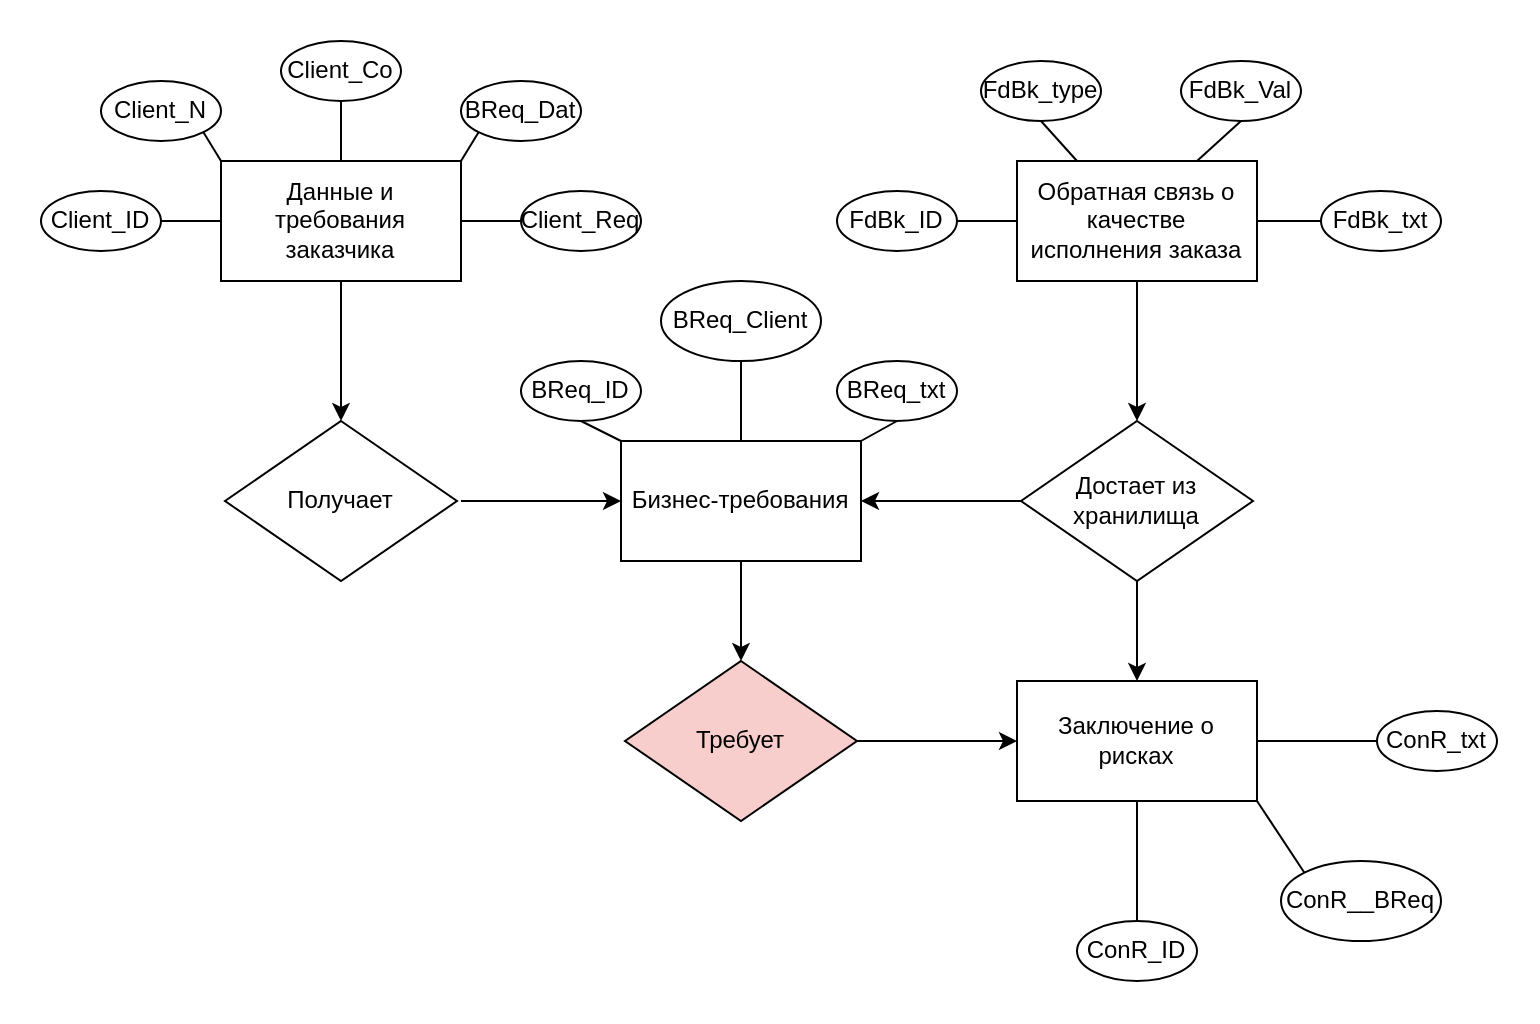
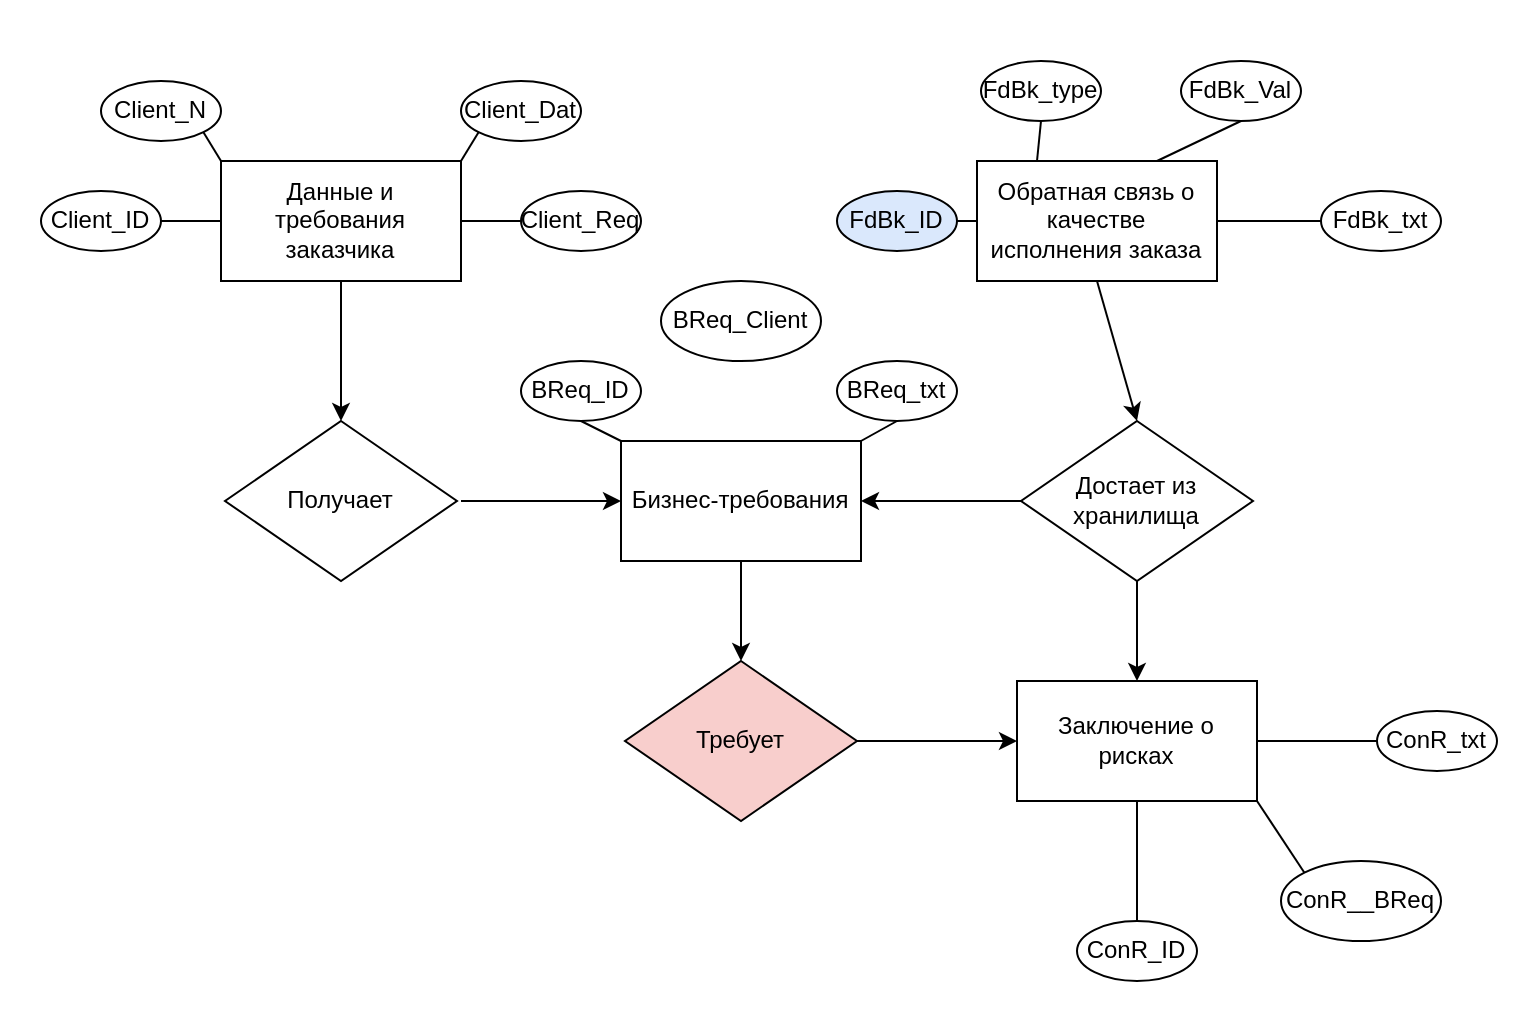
(341, 71) -> none
(521, 111) -> (521, 111)
(341, 131) -> none
(897, 221) -> (897, 221)
(1137, 221) -> (1097, 221)
(741, 401) -> none
